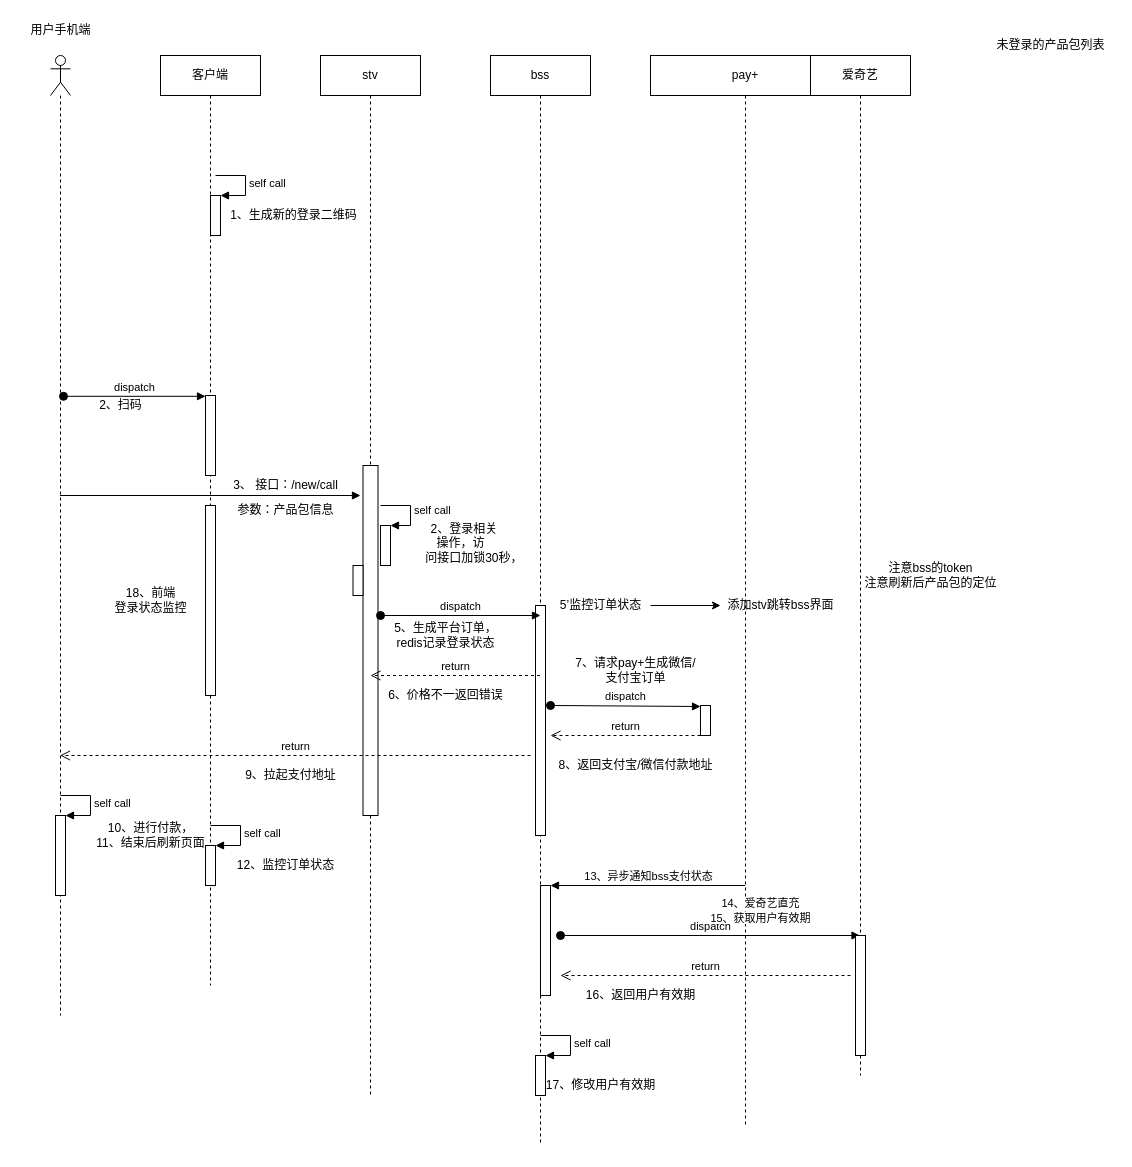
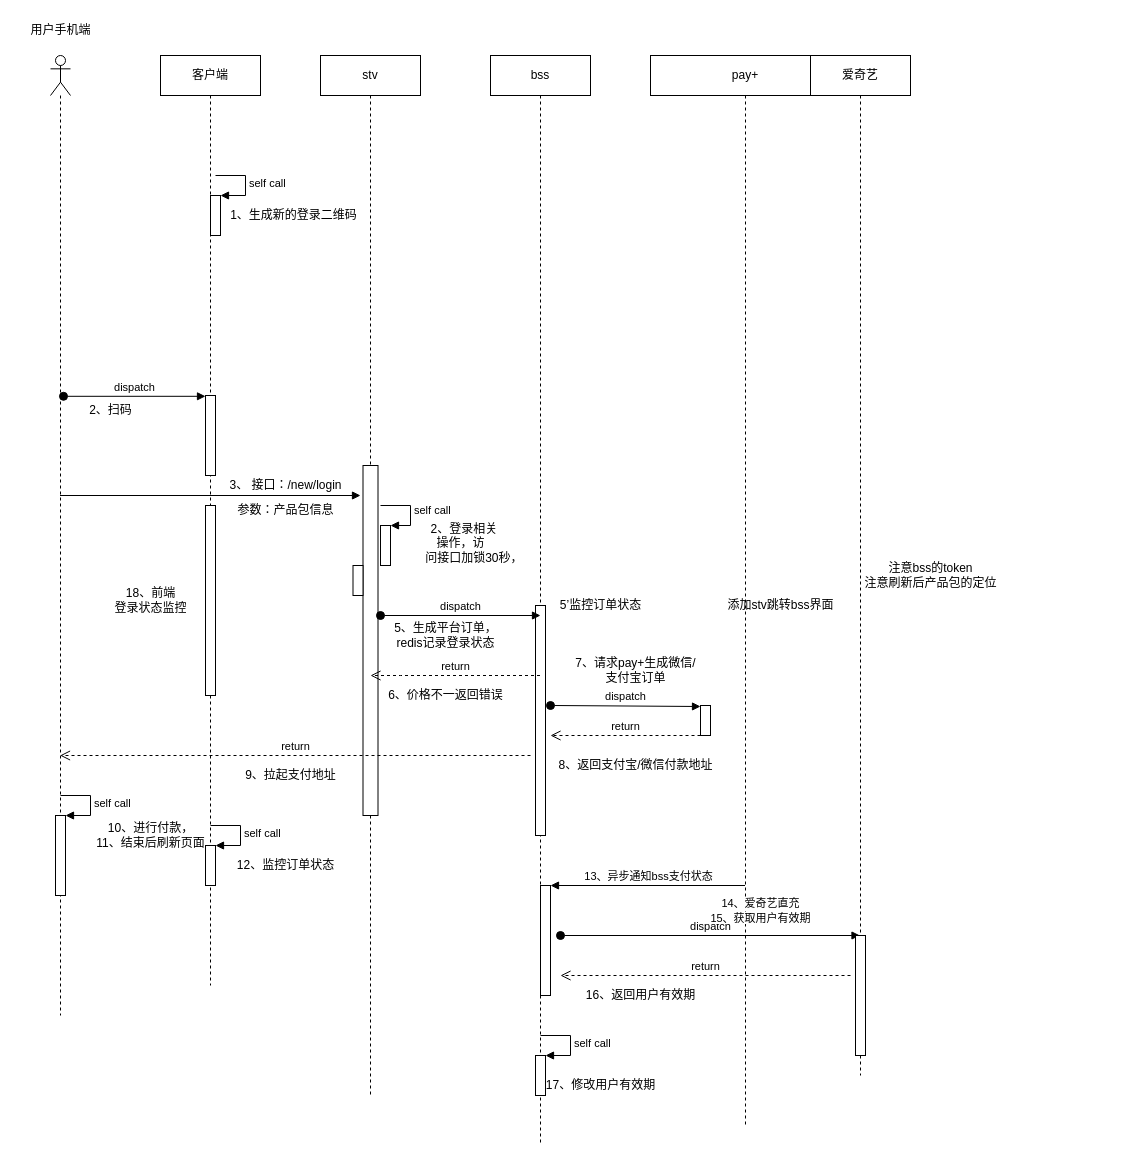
(1051, 46) -> none
(121, 406) -> (111, 411)
(286, 486) -> (286, 486)
(682, 606) -> none
